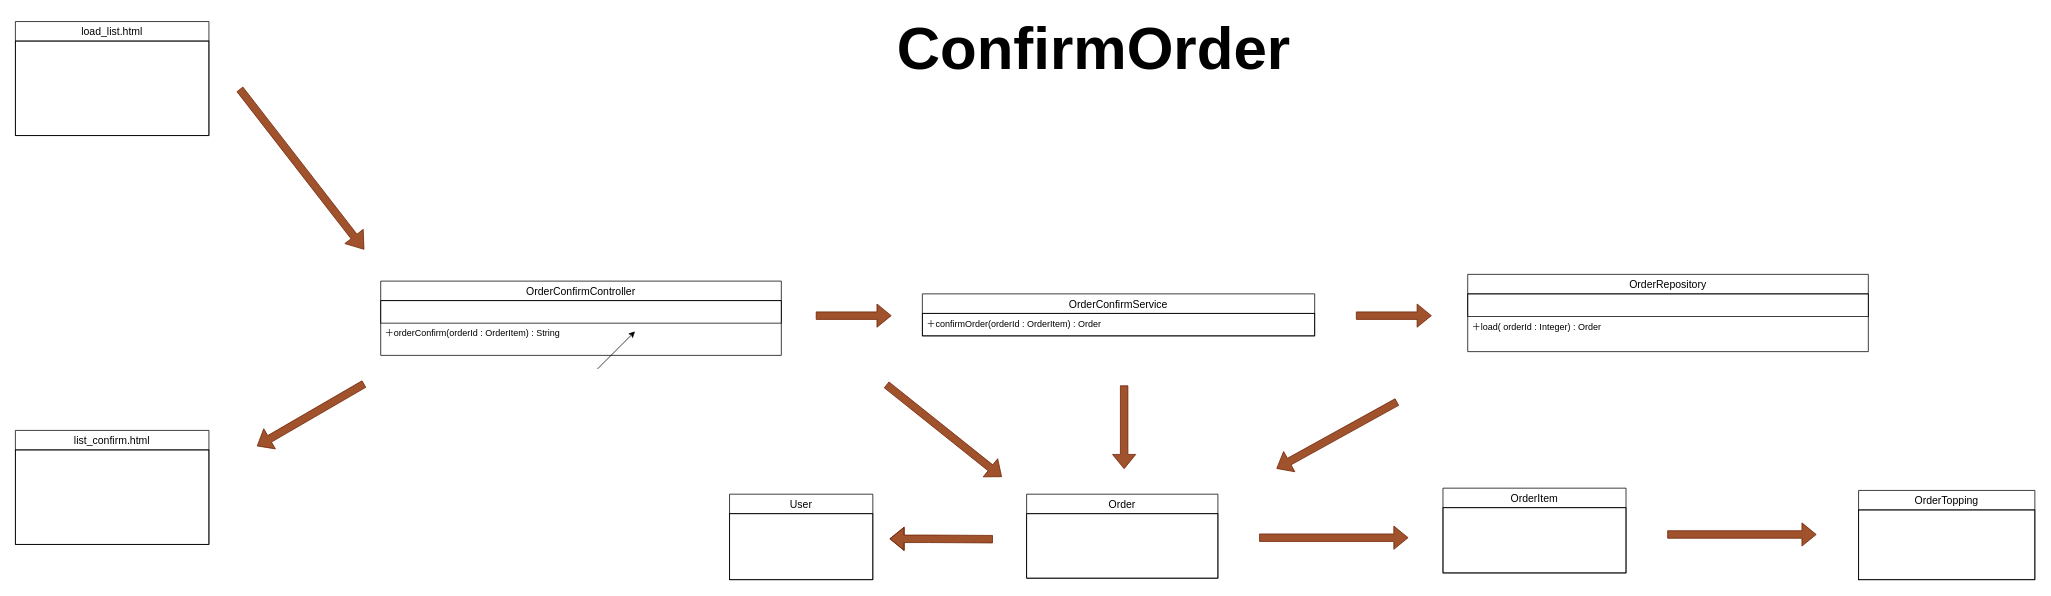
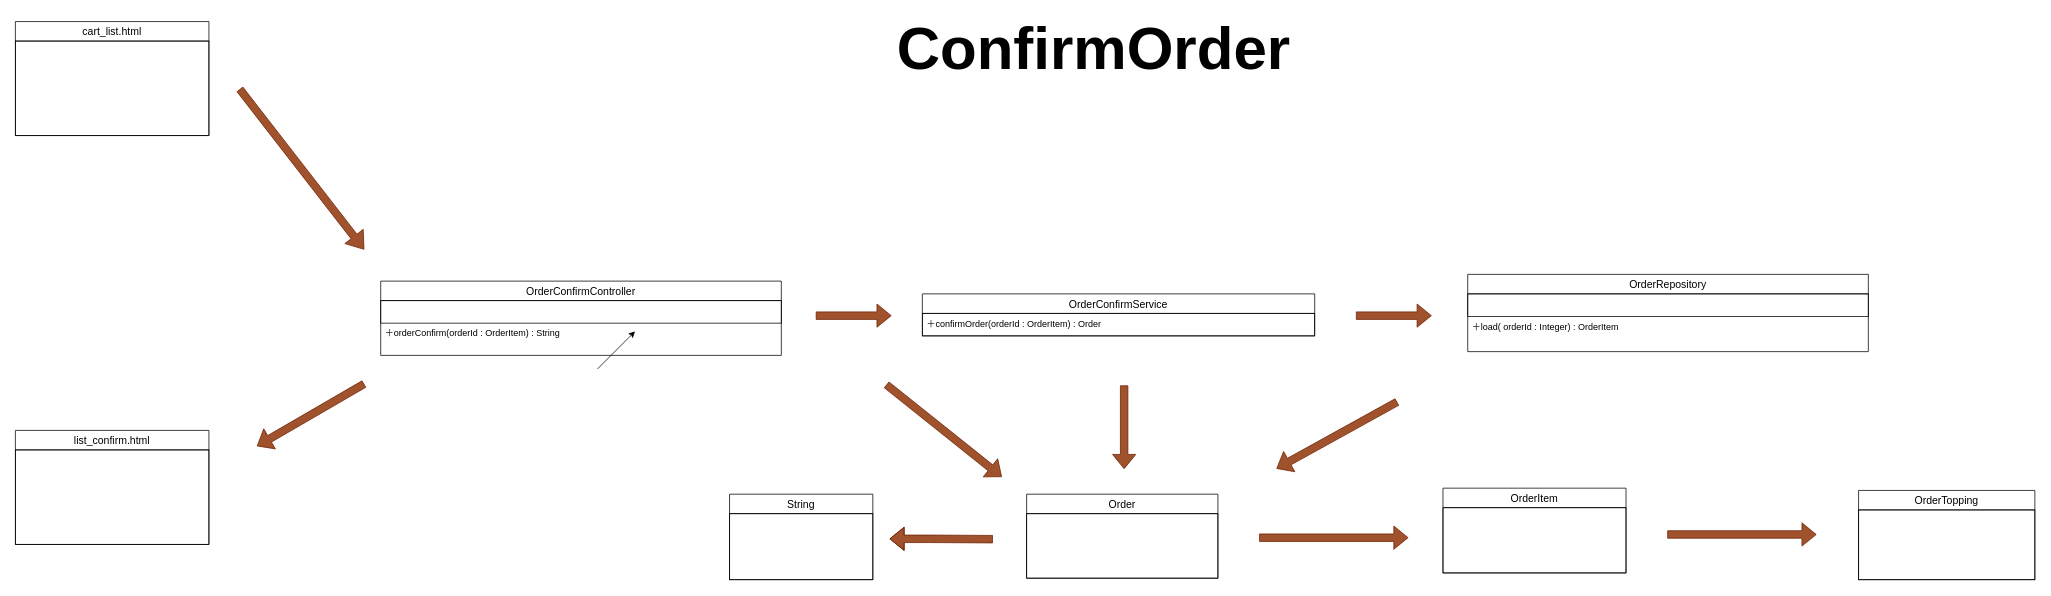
(112, 32) -> (112, 32)
(1547, 326) -> (1557, 326)
(801, 504) -> (801, 504)
